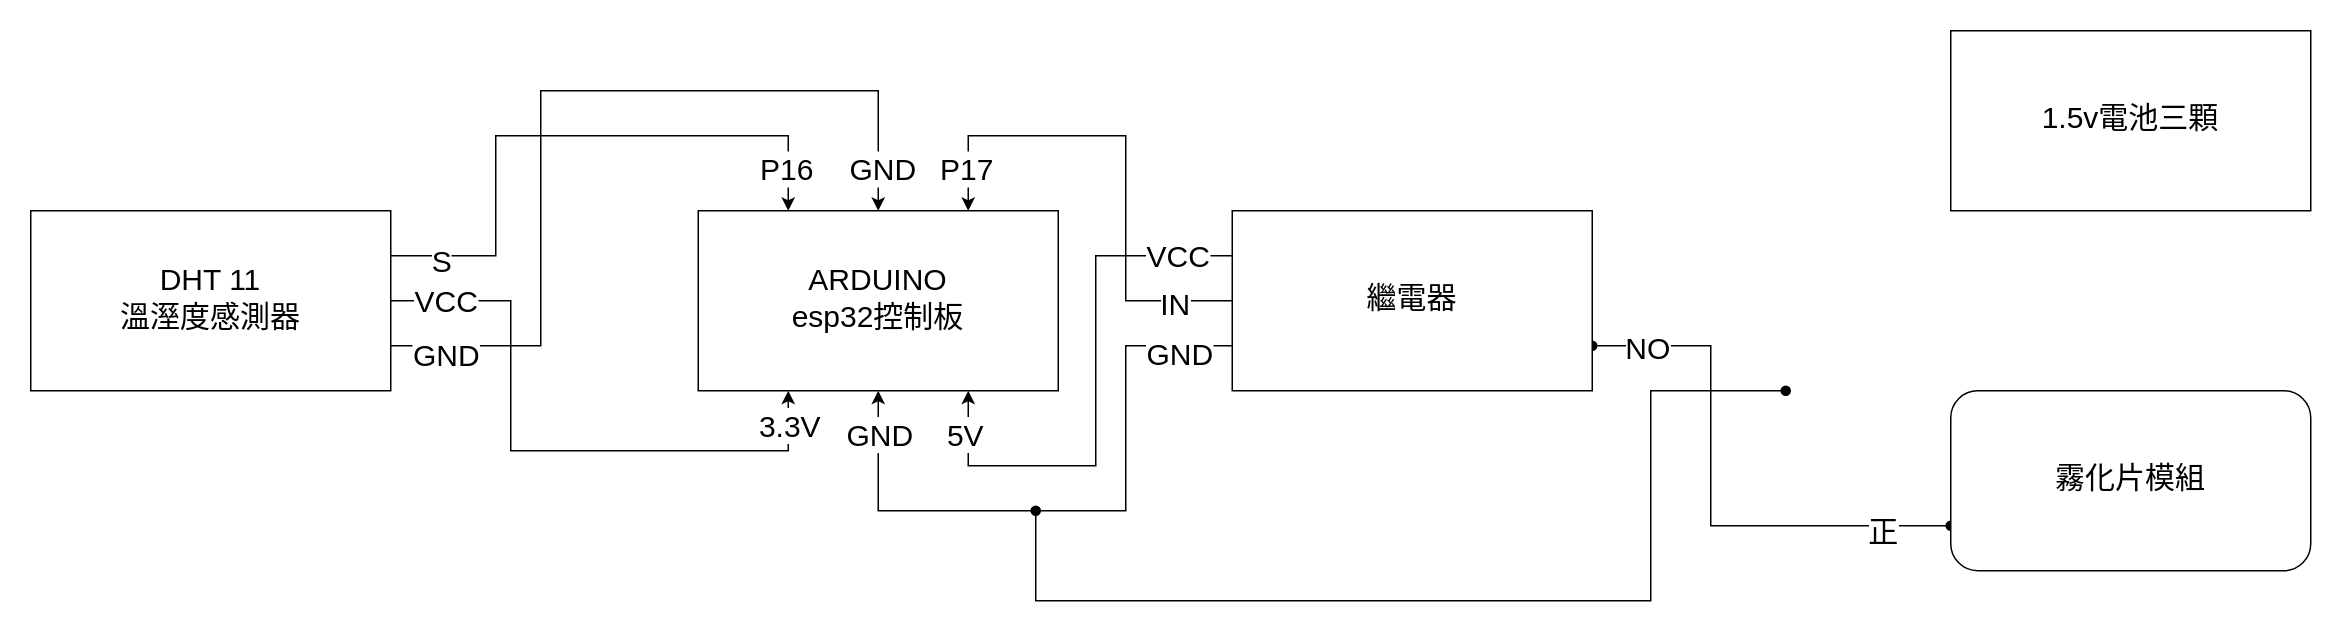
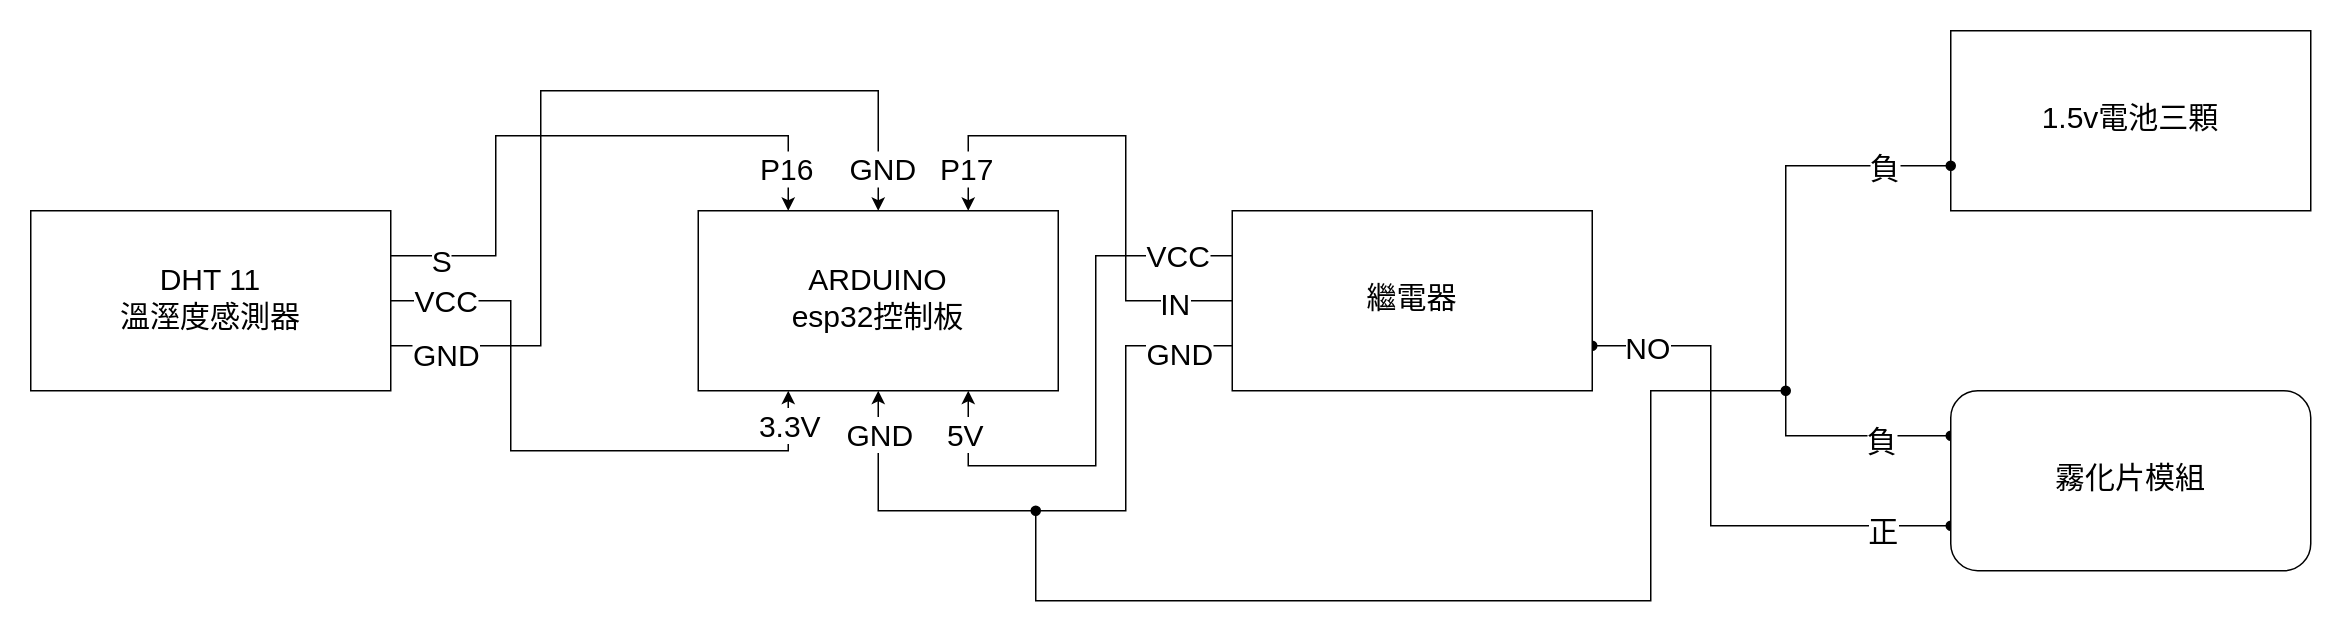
none -> (1786, 301)
